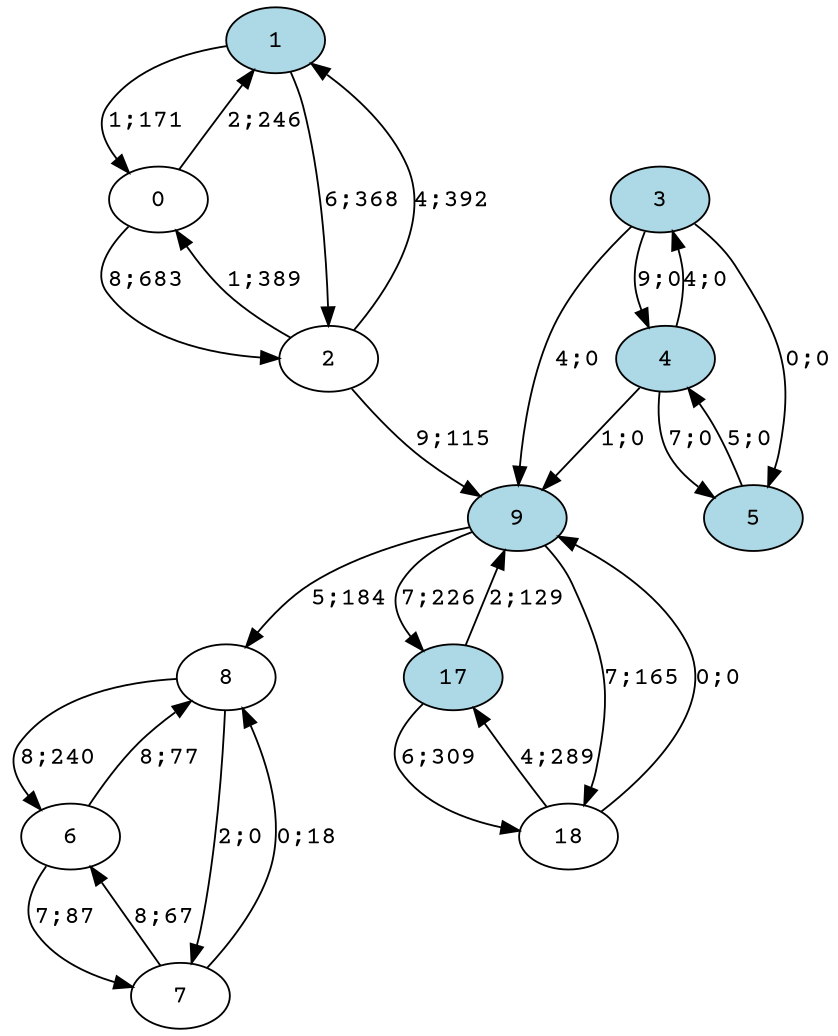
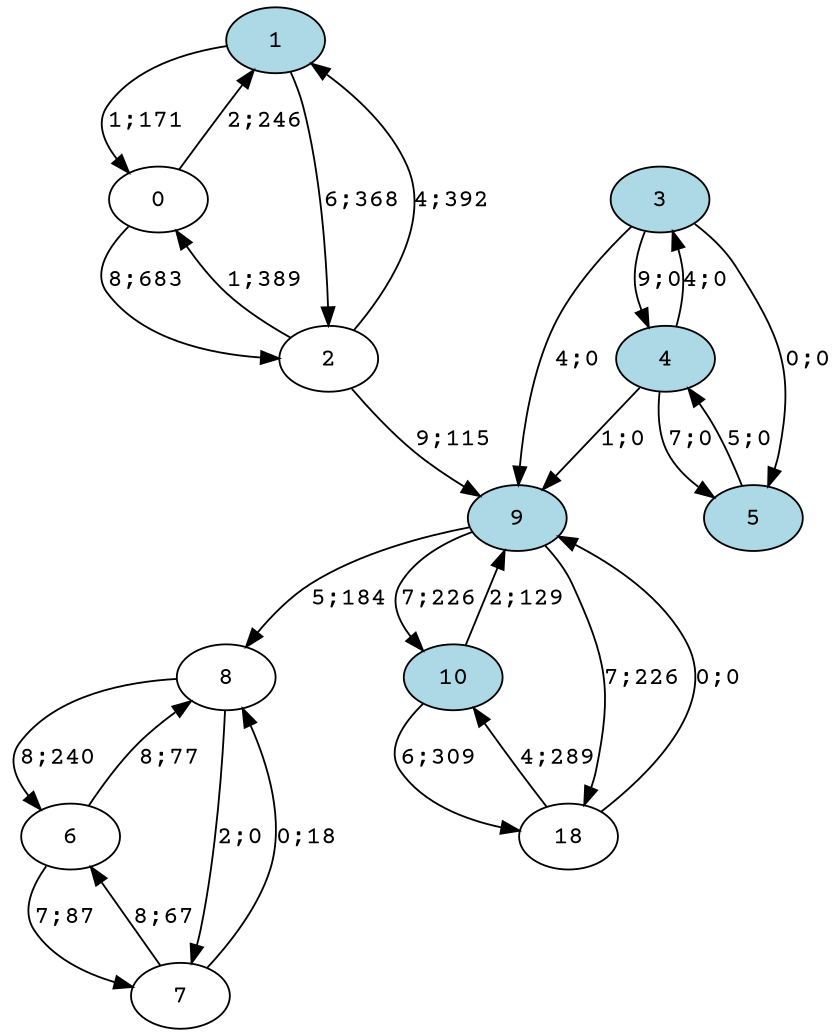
(453, 677) -> (453, 677)
(642, 677) -> (642, 677)
